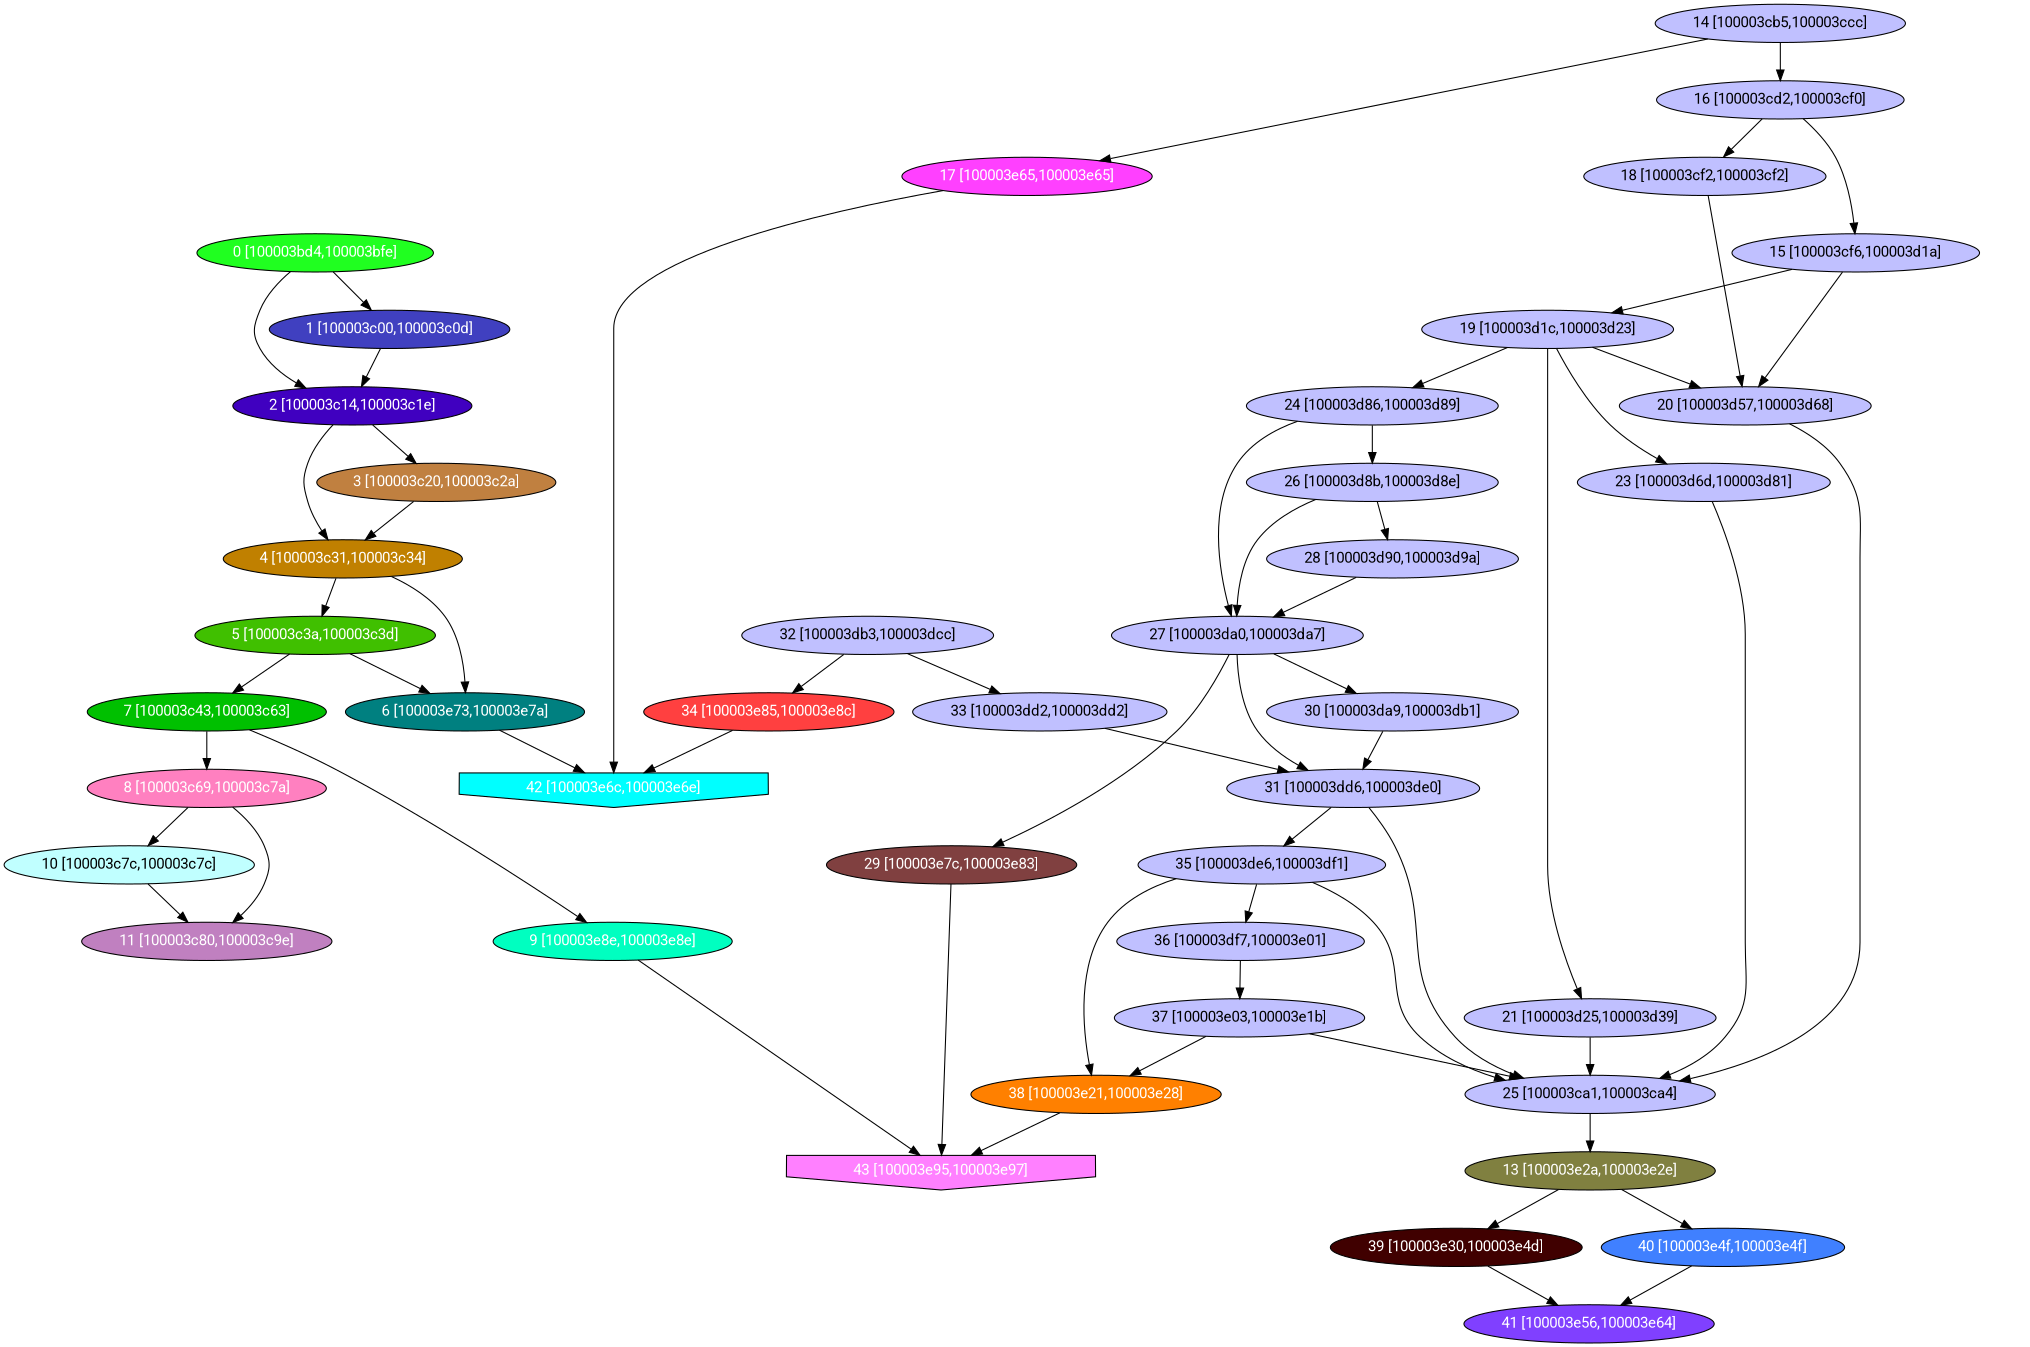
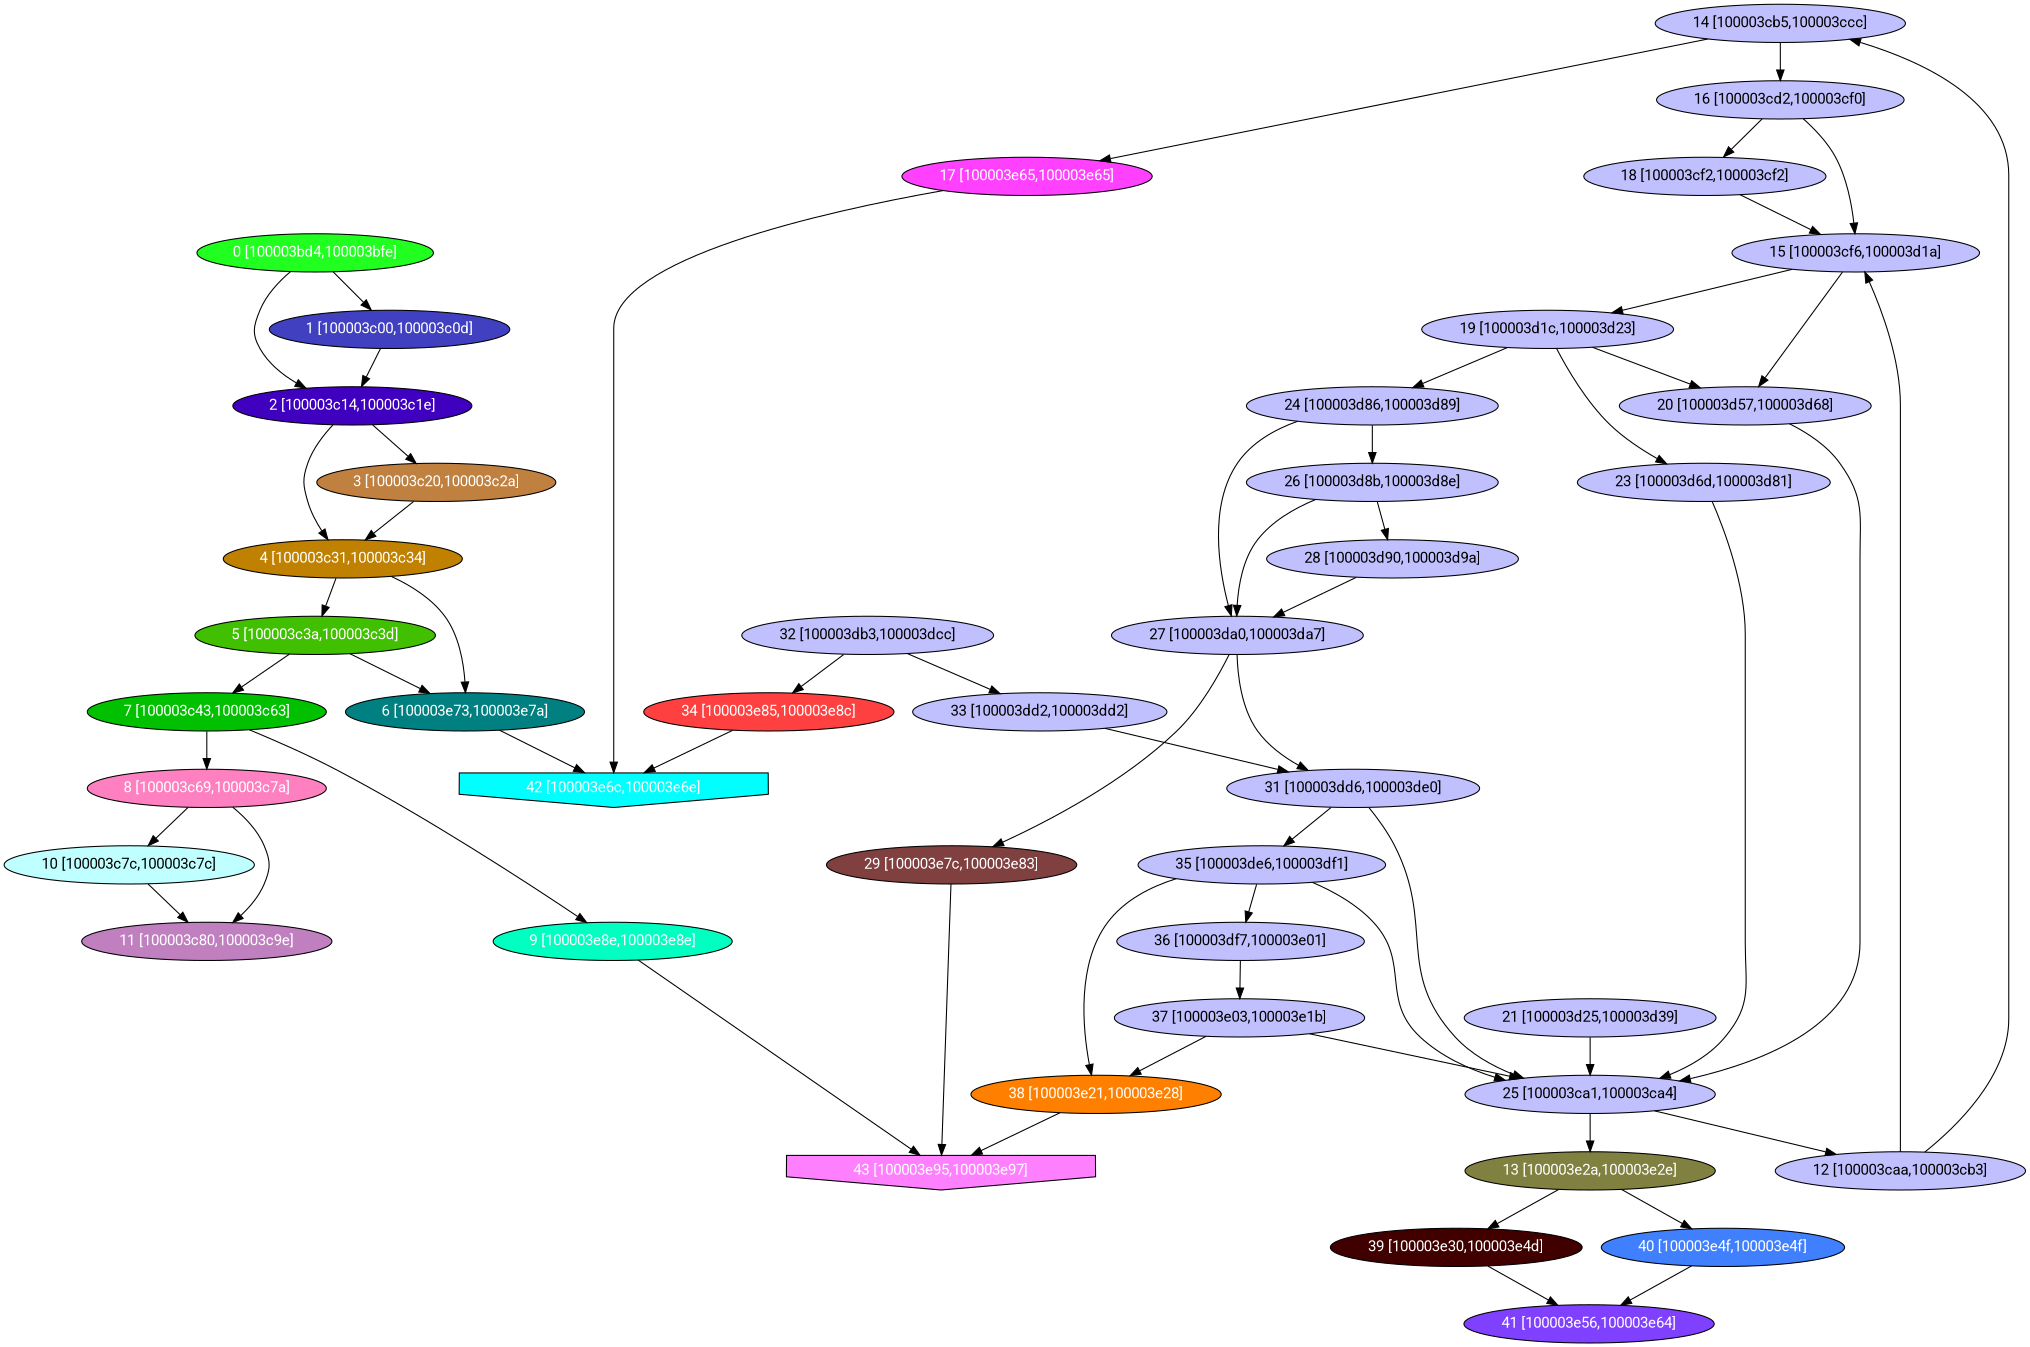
(1723, 277) -> (1775, 212)
(1548, 671) -> none
(1393, 712) -> none
none -> (1900, 1171)
